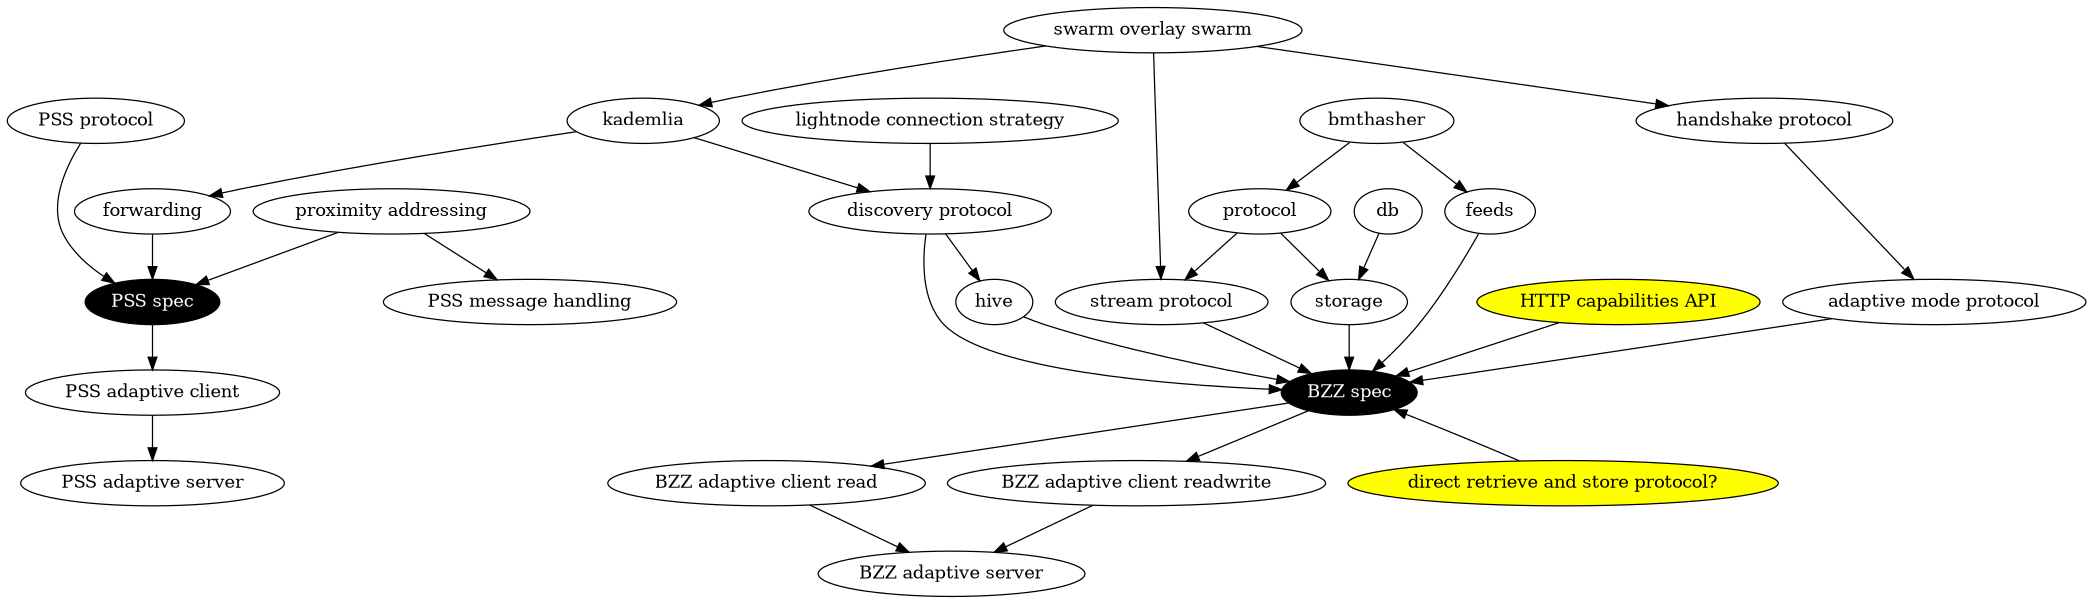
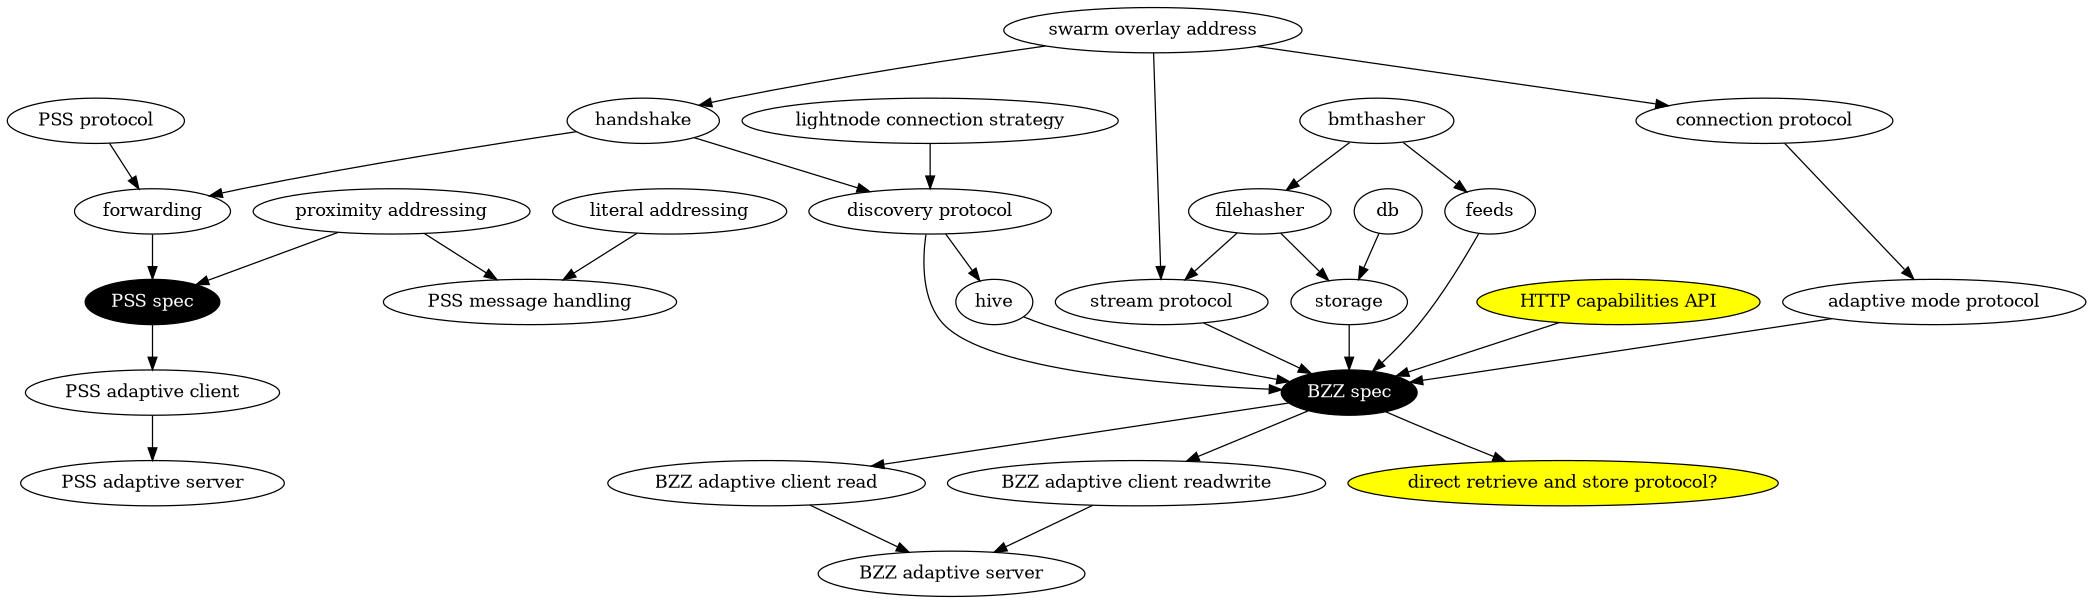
(1153, 30) -> (1153, 30)
(643, 121) -> (643, 121)
(1764, 121) -> (1764, 121)
none -> (670, 211)
(1260, 211) -> (1260, 211)
(58, 216) -> (121, 161)
(1463, 437) -> (1440, 435)
